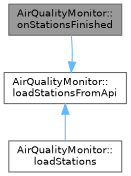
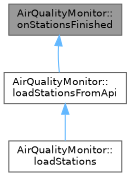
(72, 49) -> (58, 59)
